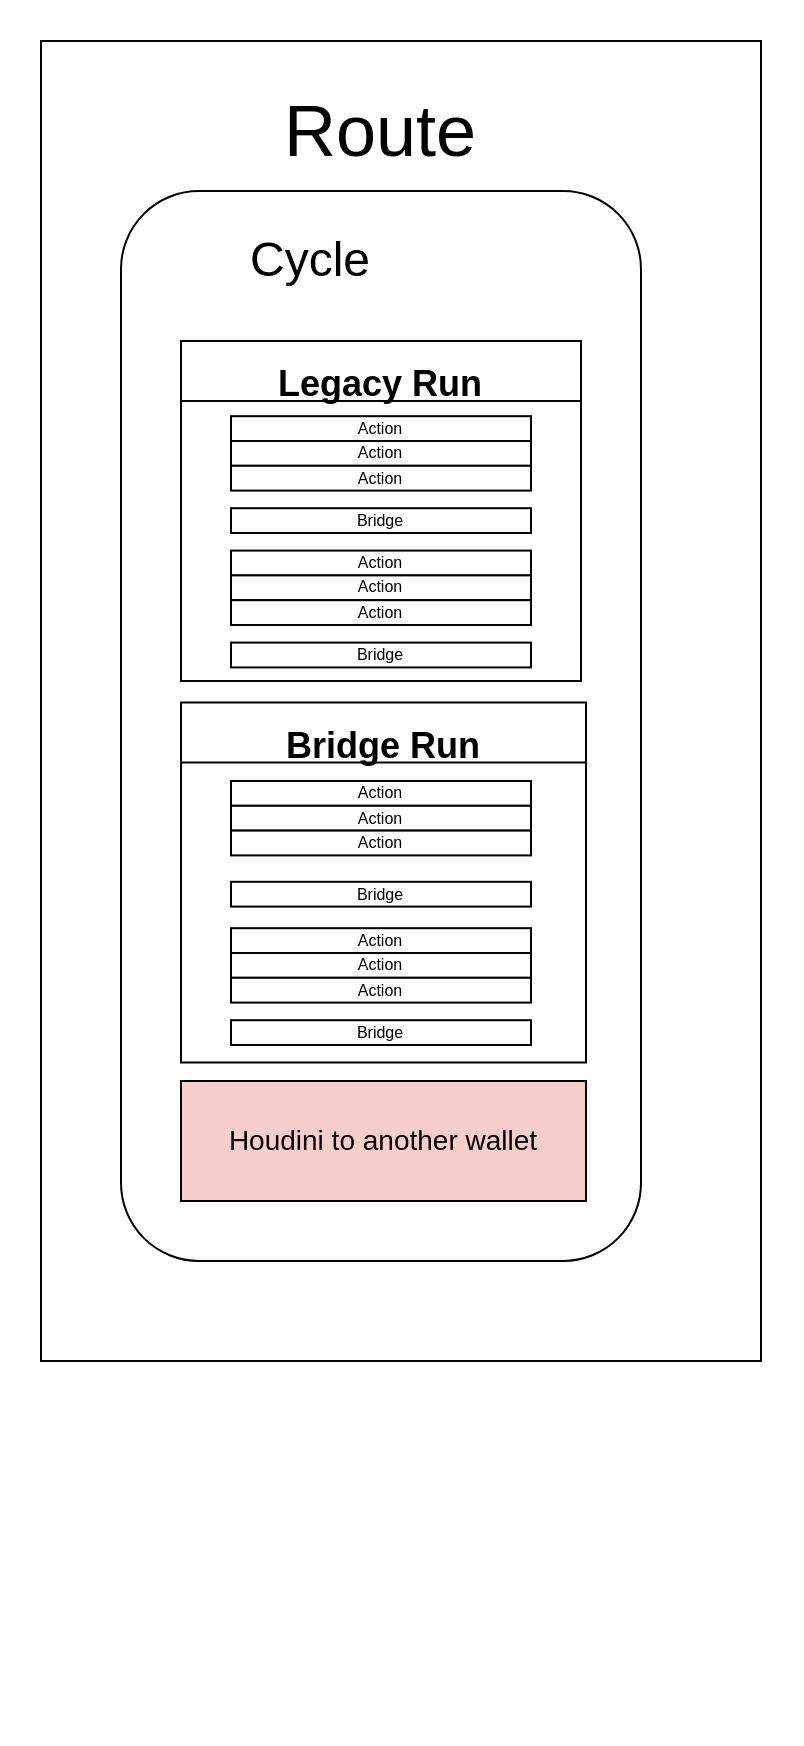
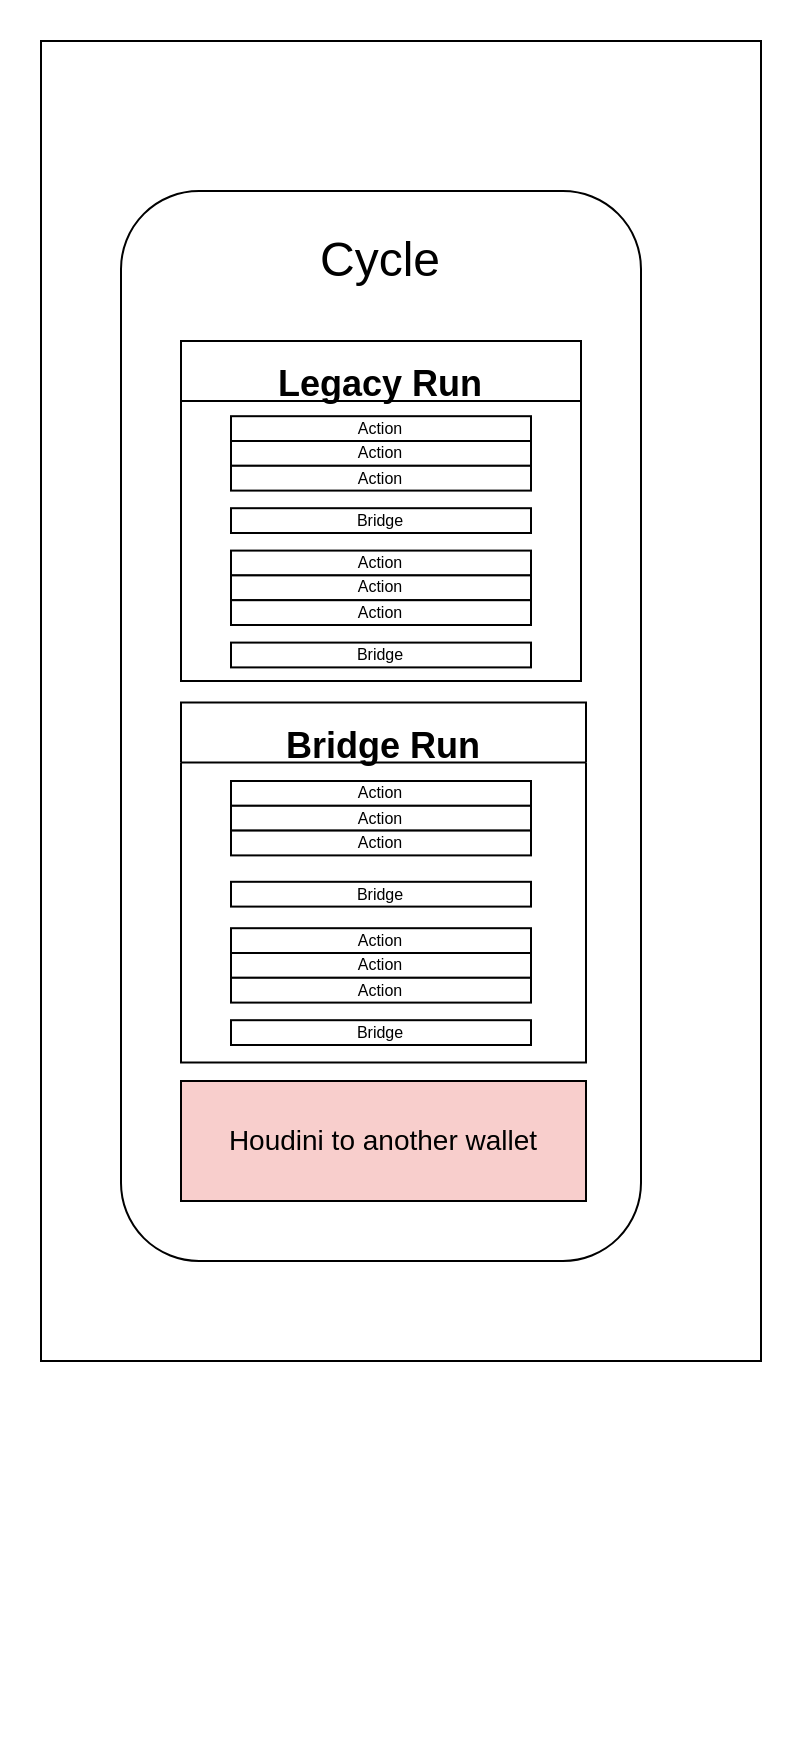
(381, 131) -> none
(311, 251) -> (381, 251)
